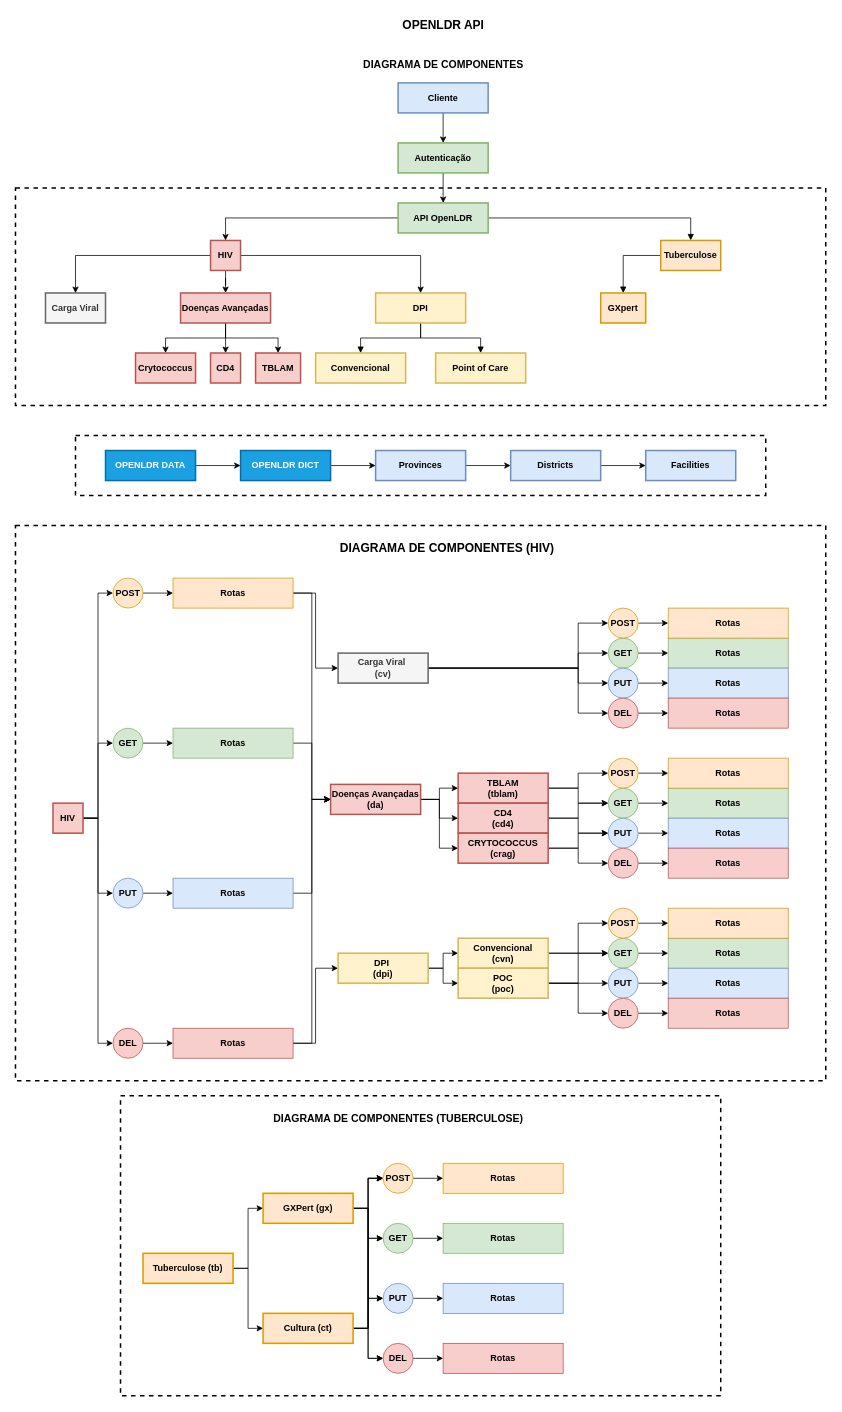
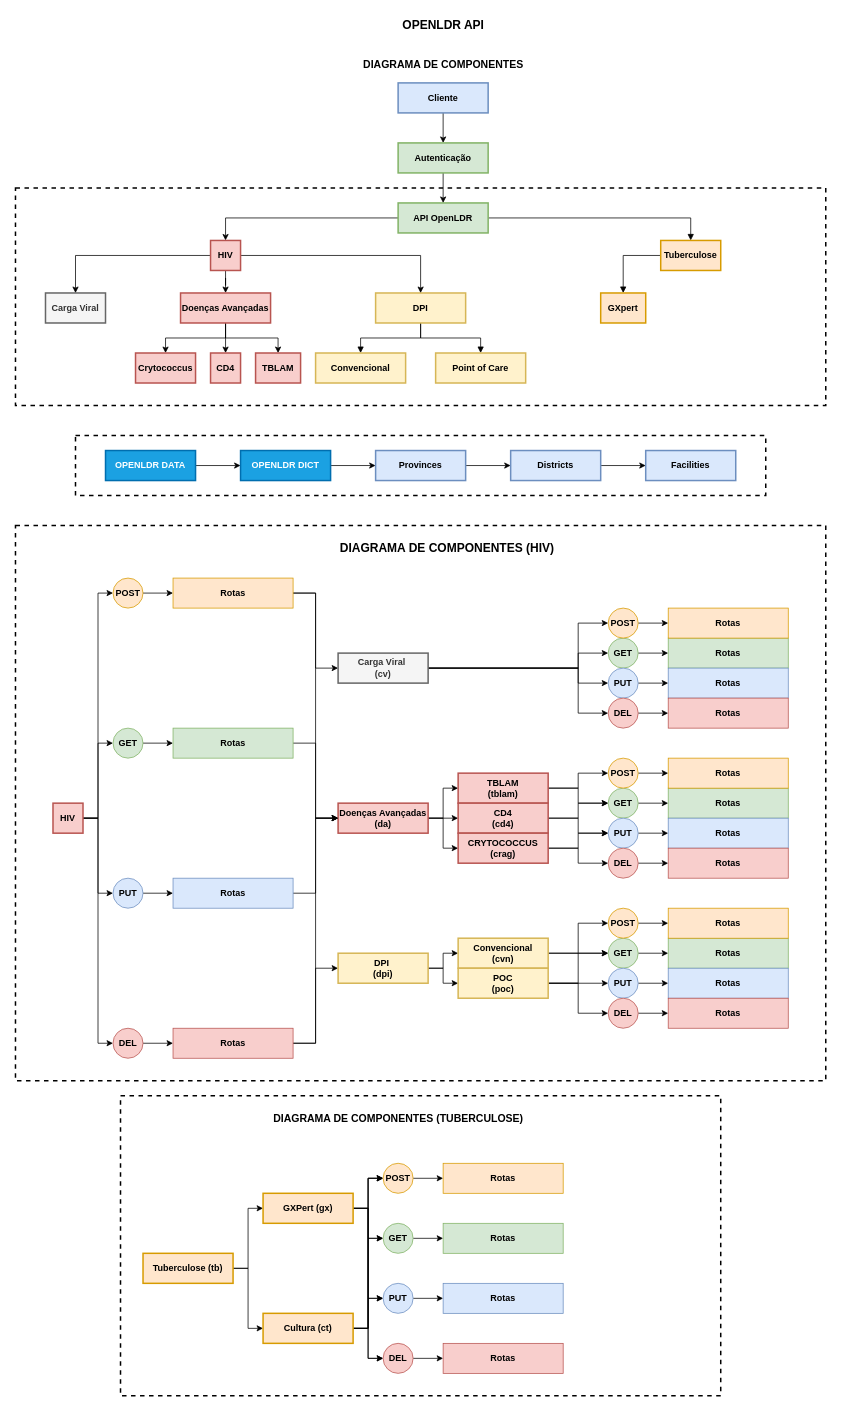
(375, 799) -> (383, 818)
